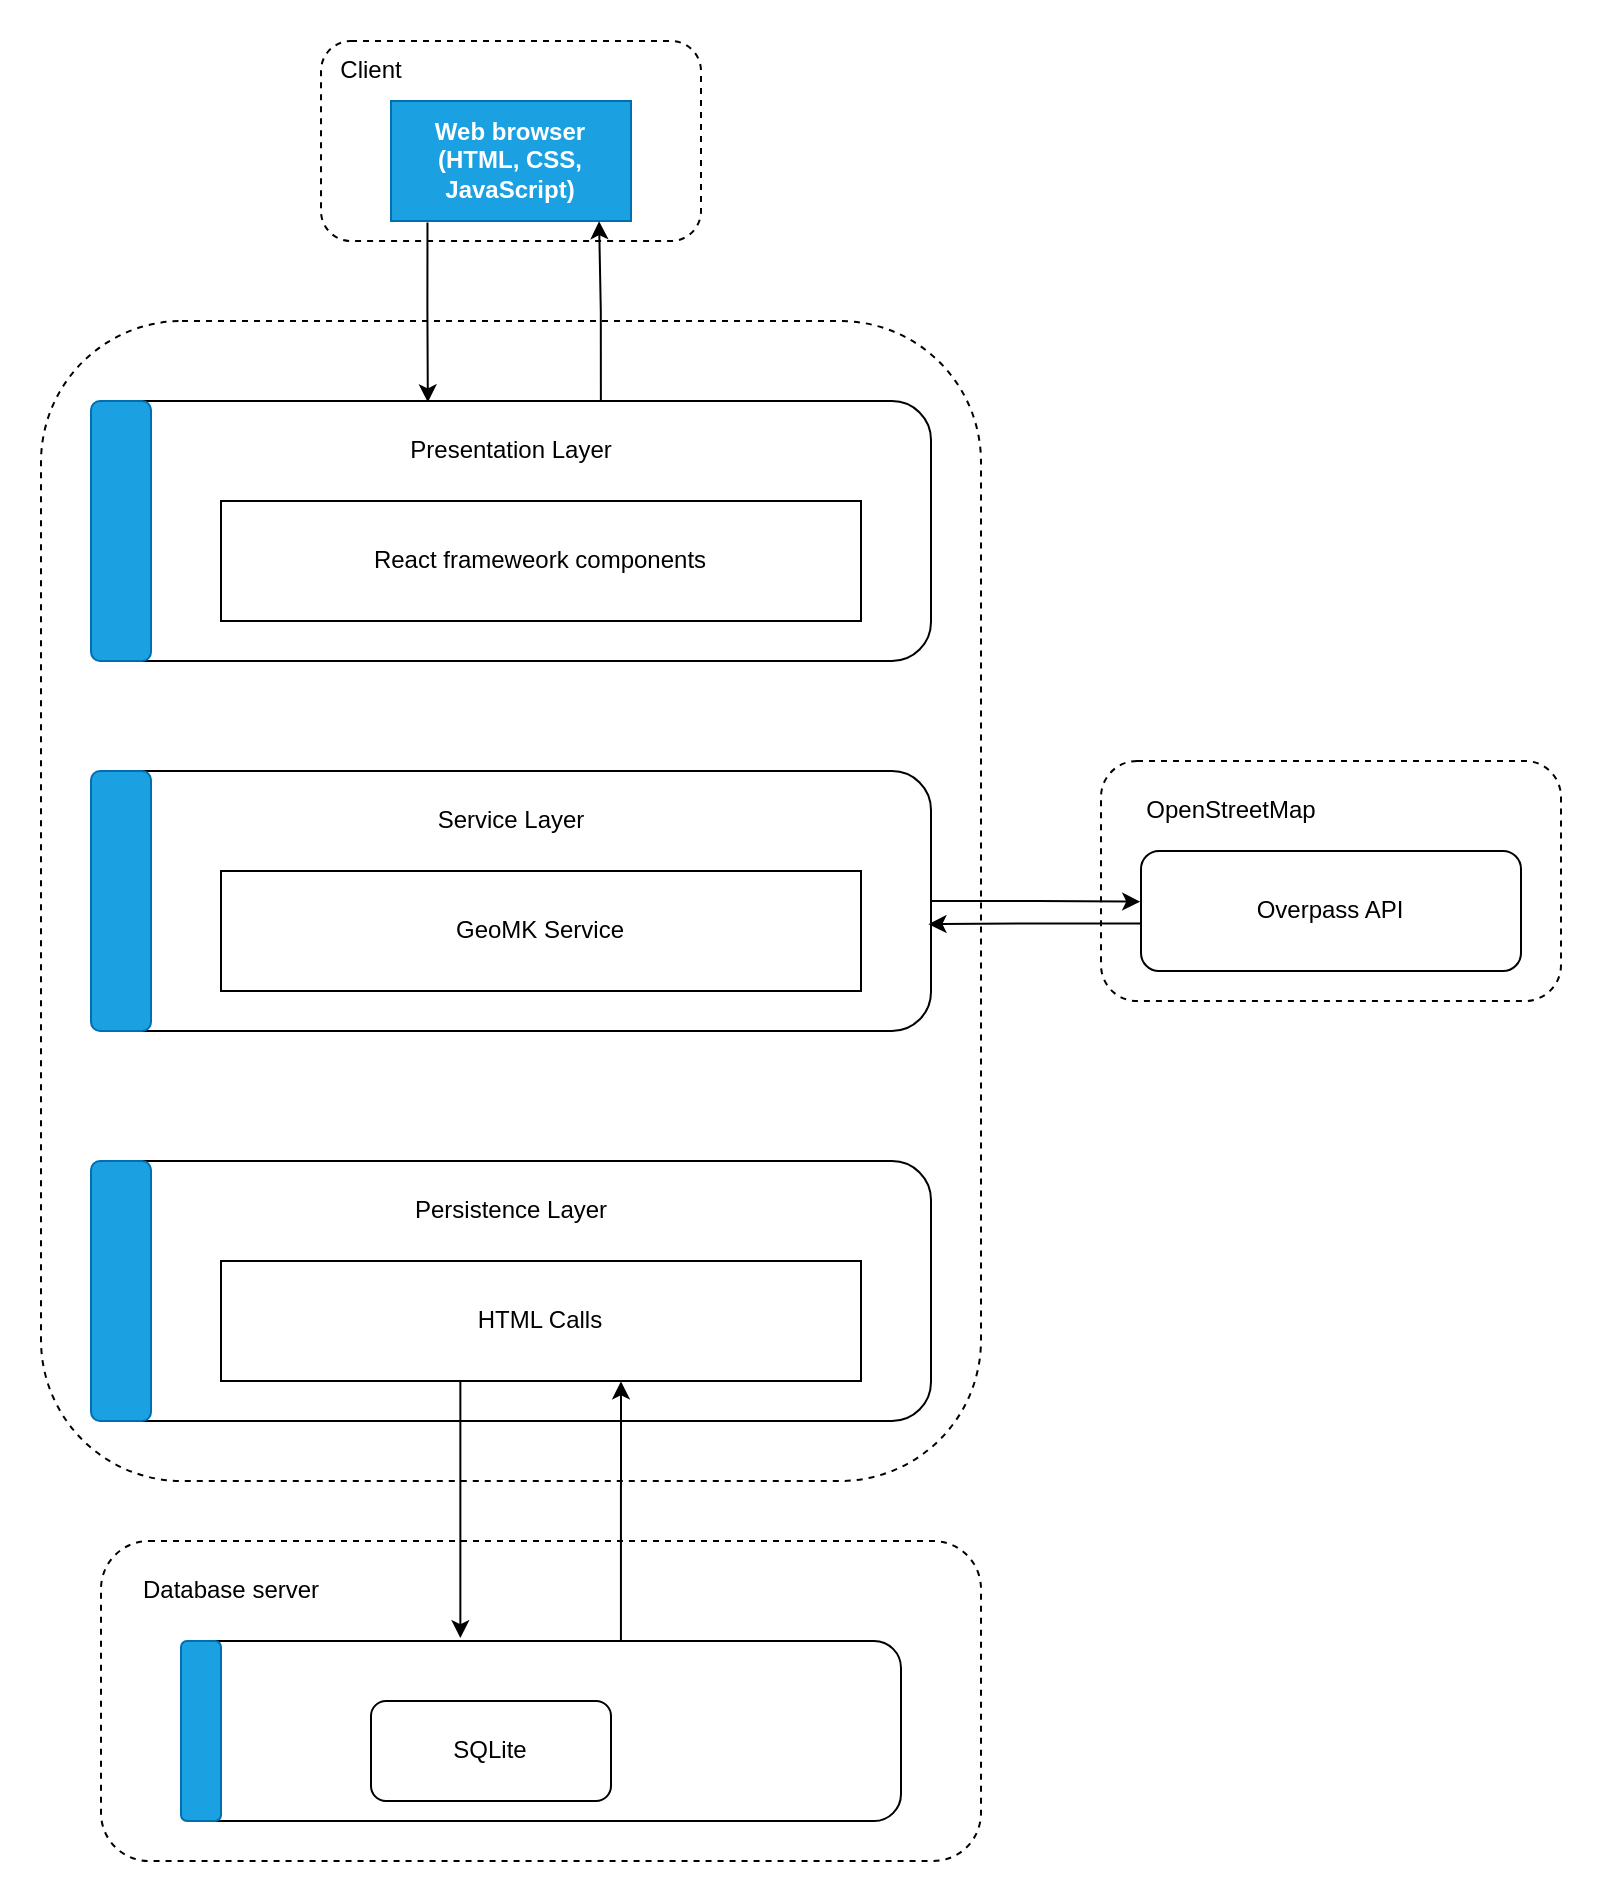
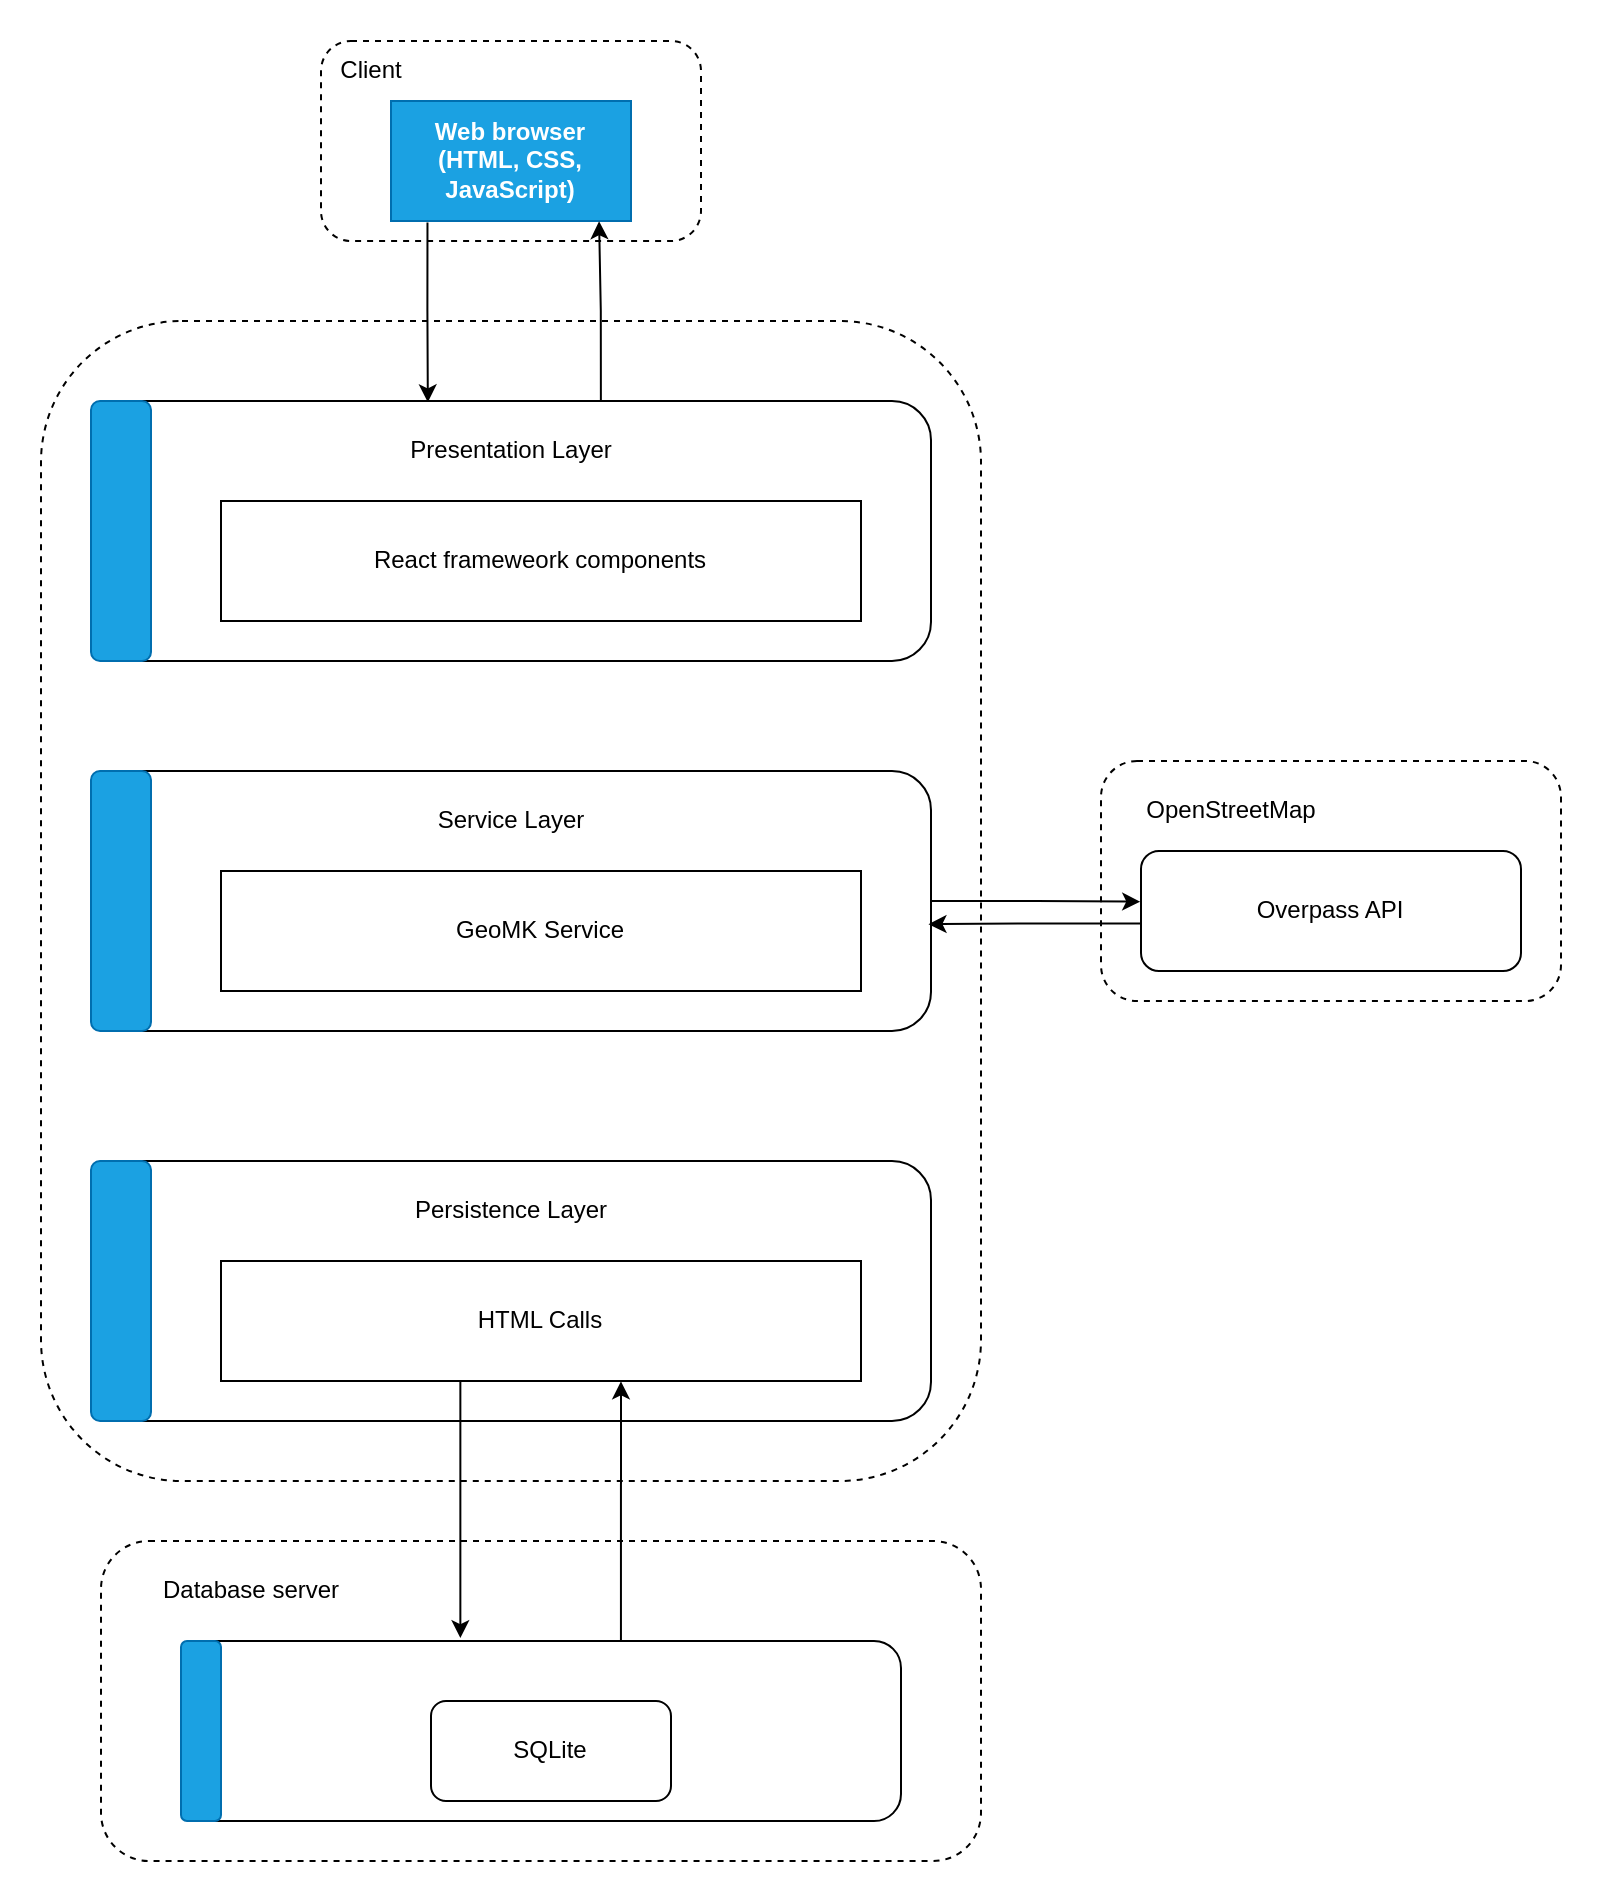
(231, 1591) -> (251, 1591)
(491, 1751) -> (551, 1751)
